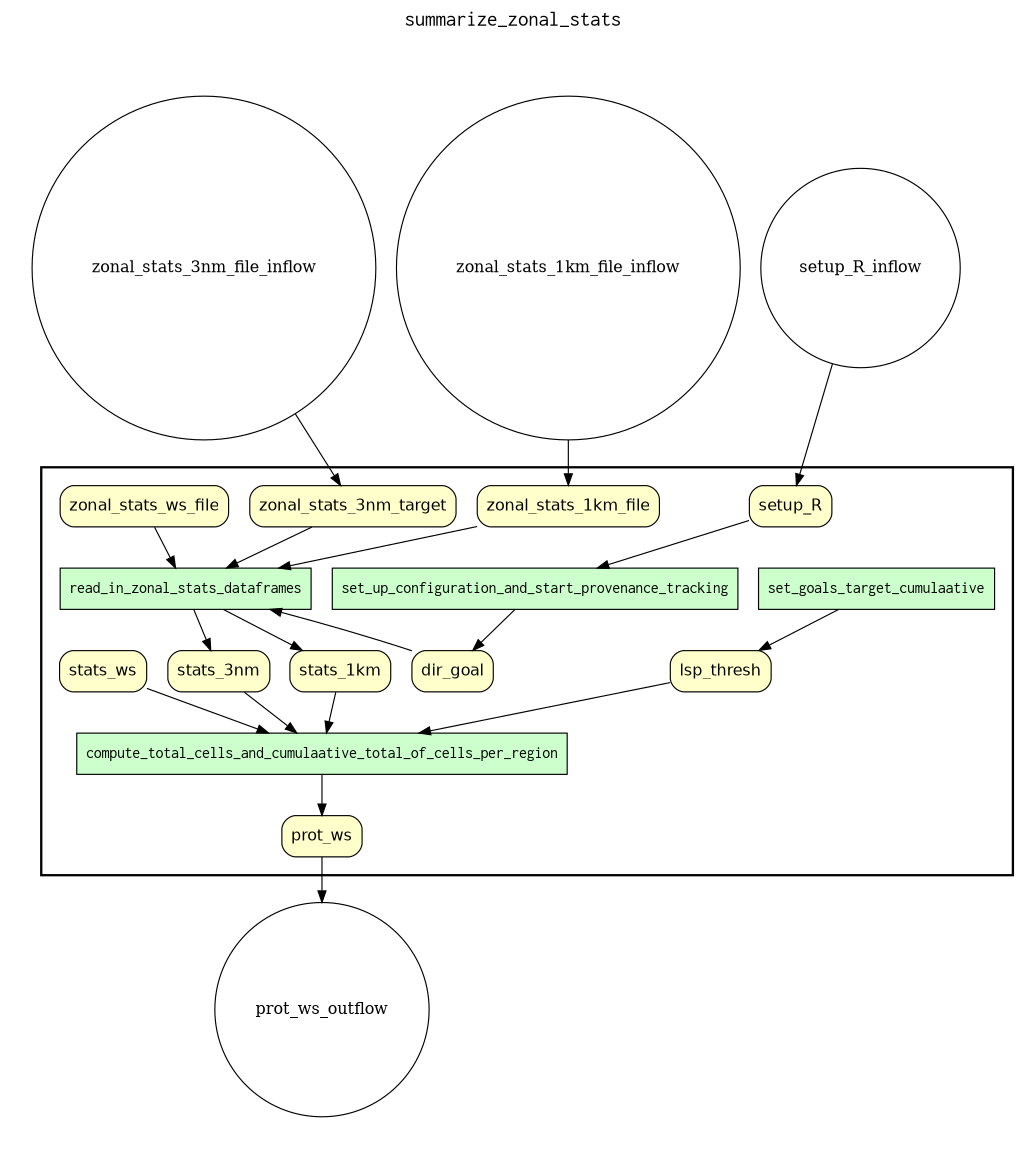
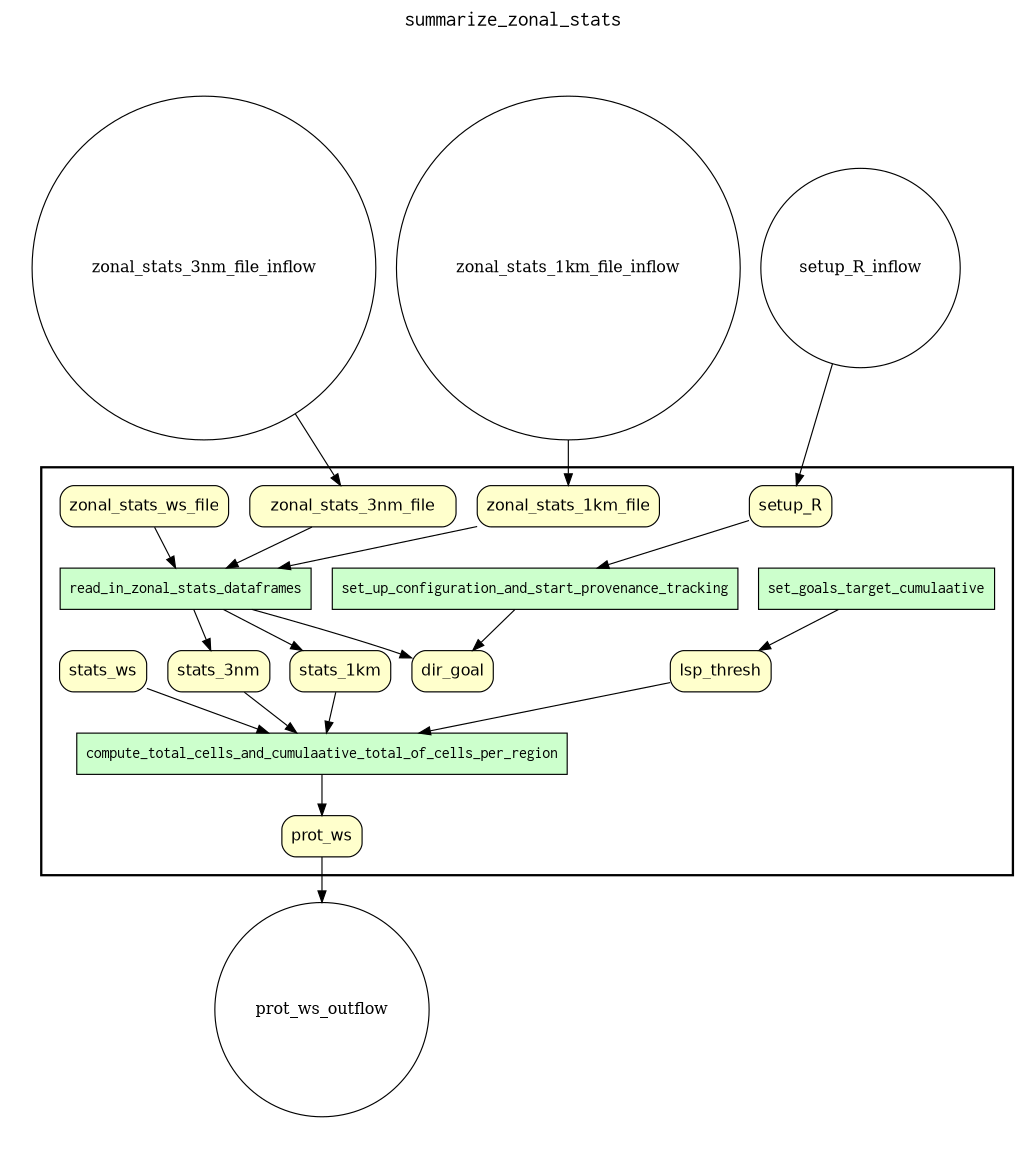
(353, 506) -> (353, 506)
(347, 631) -> (327, 631)
